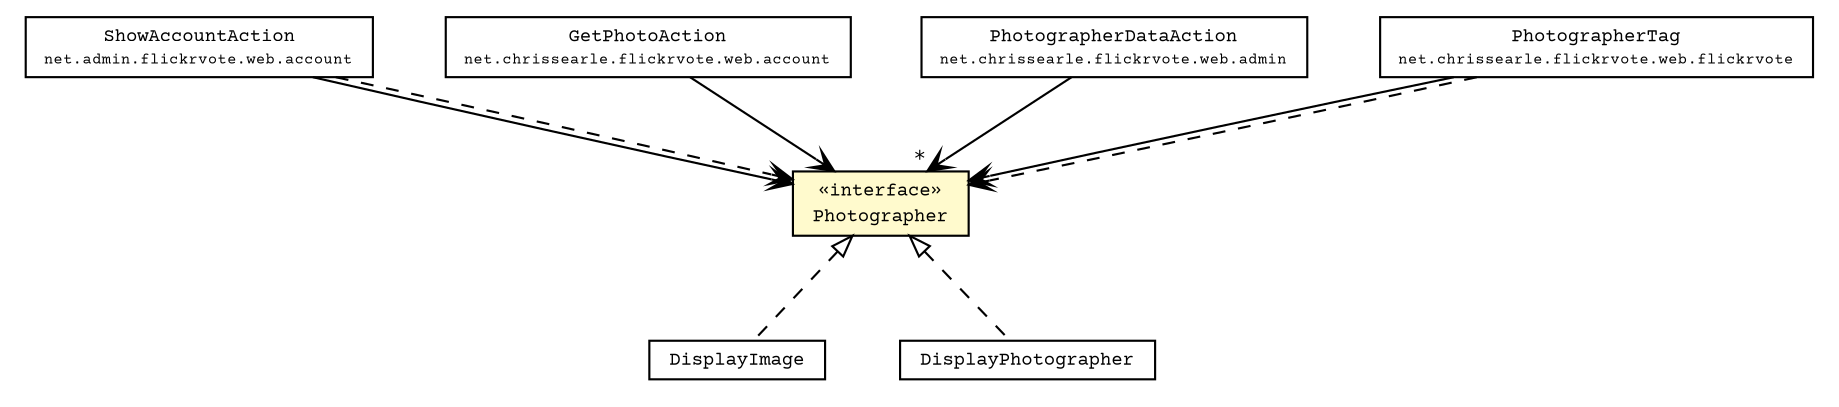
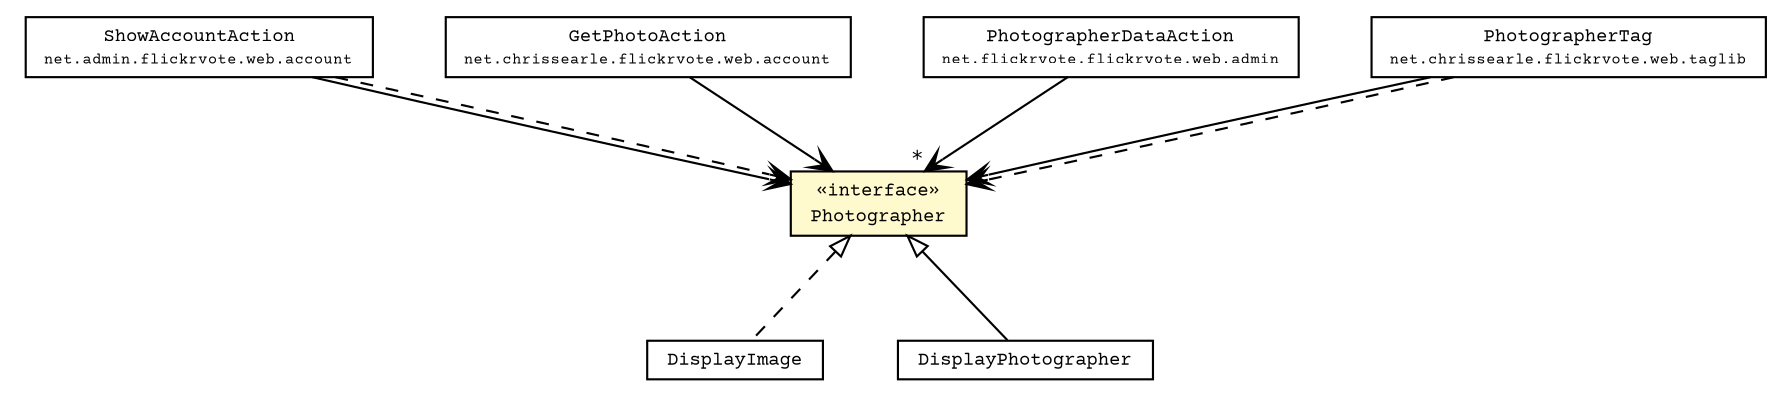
(1114, 59) -> (1111, 59)
(1597, 59) -> (1569, 59)
(967, 296) -> (965, 296)
